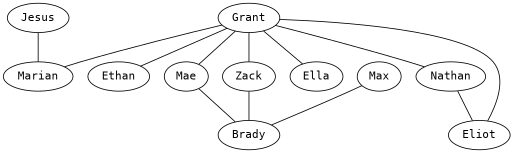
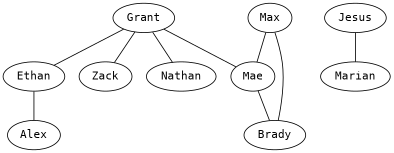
(143, 45) -> none
none -> (261, 47)
(317, 77) -> none
(249, 106) -> none
none -> (34, 135)
(479, 135) -> none
